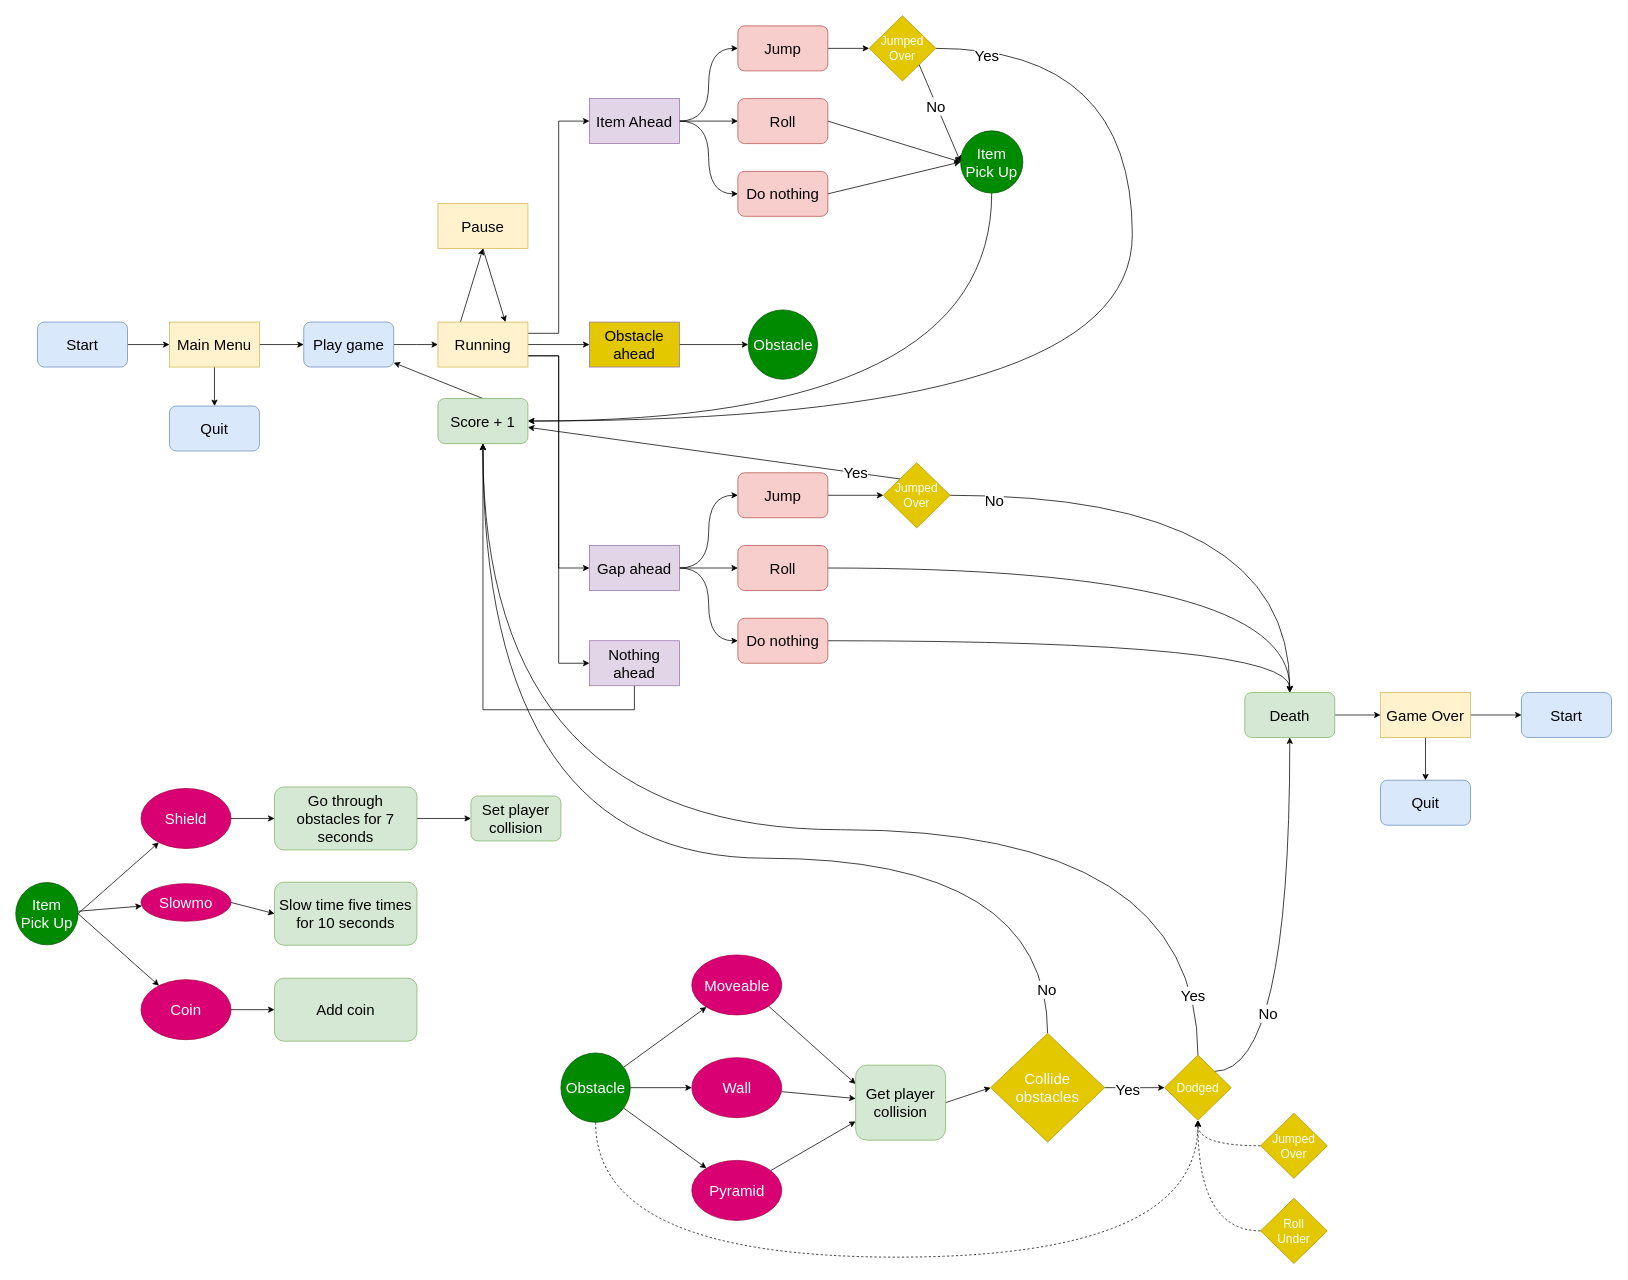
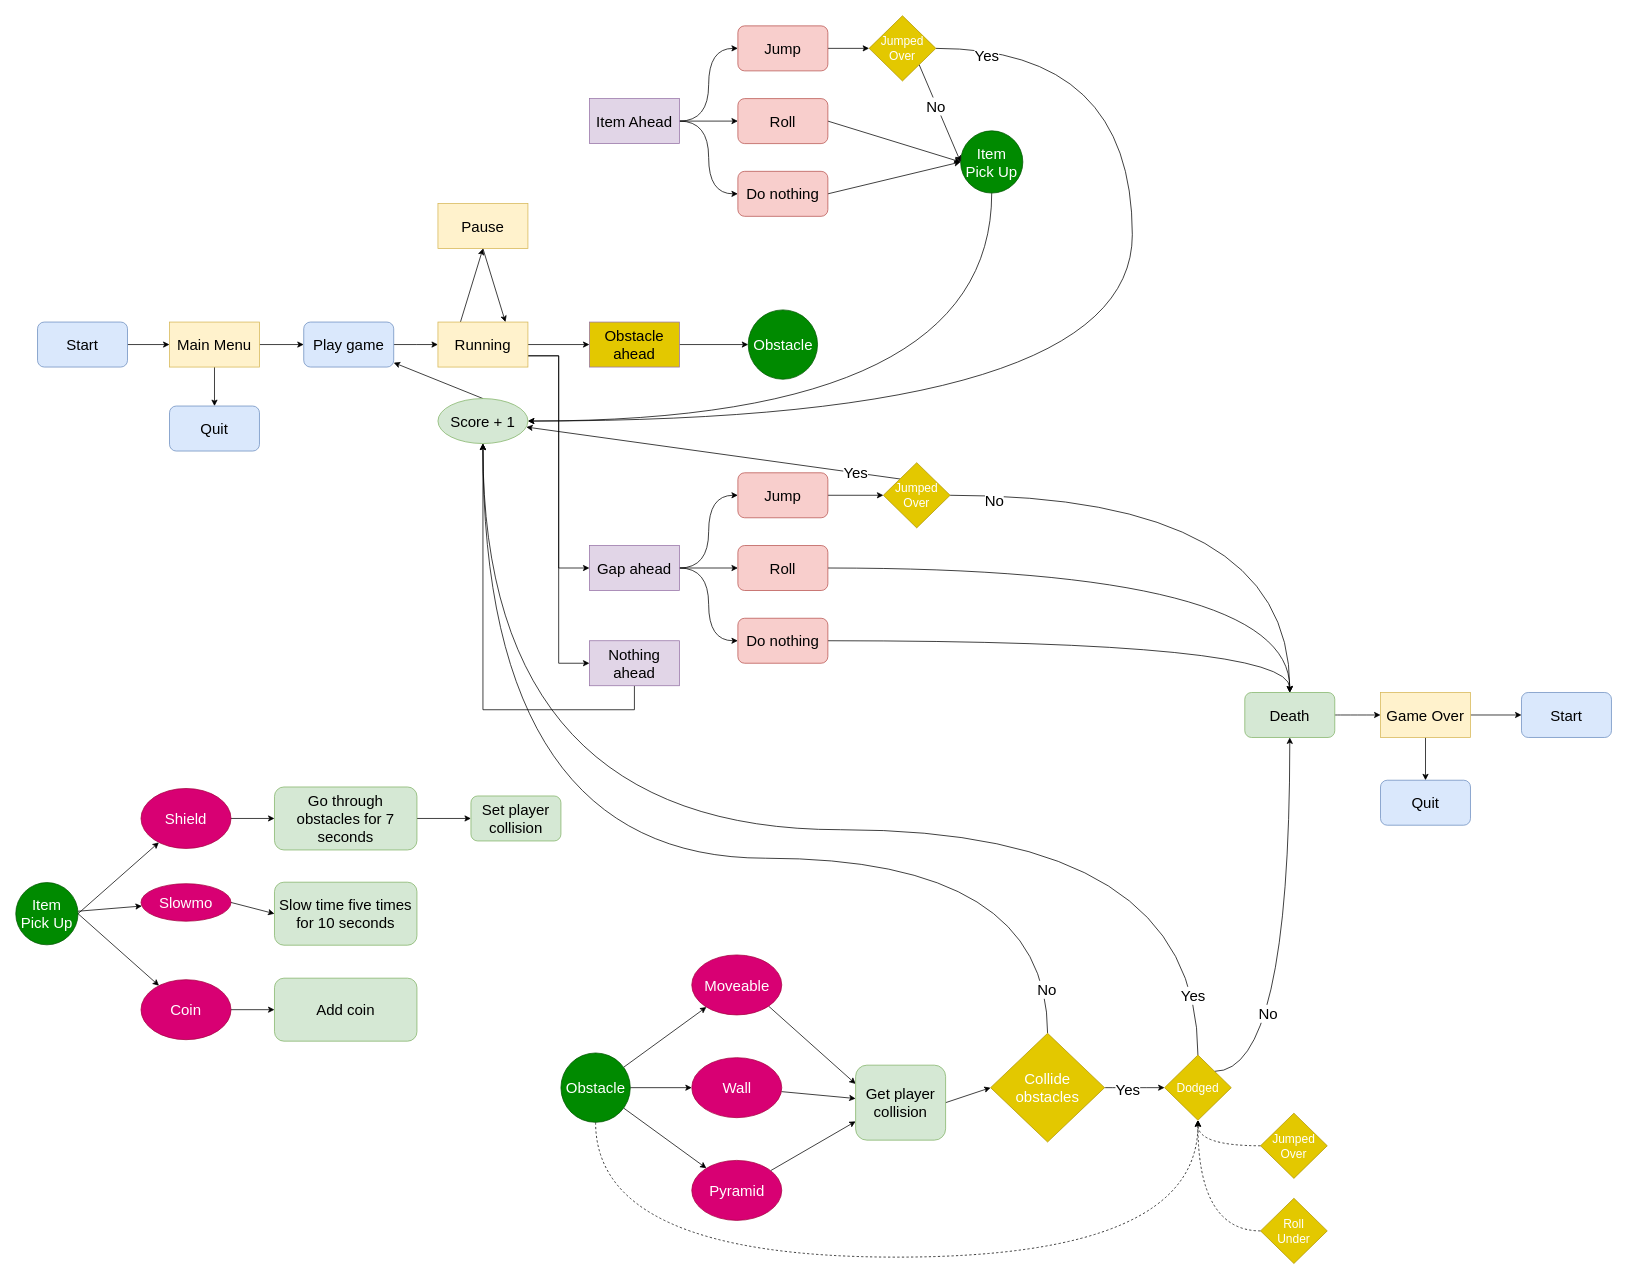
(558, 241) -> none
(483, 421) -> (483, 421)
